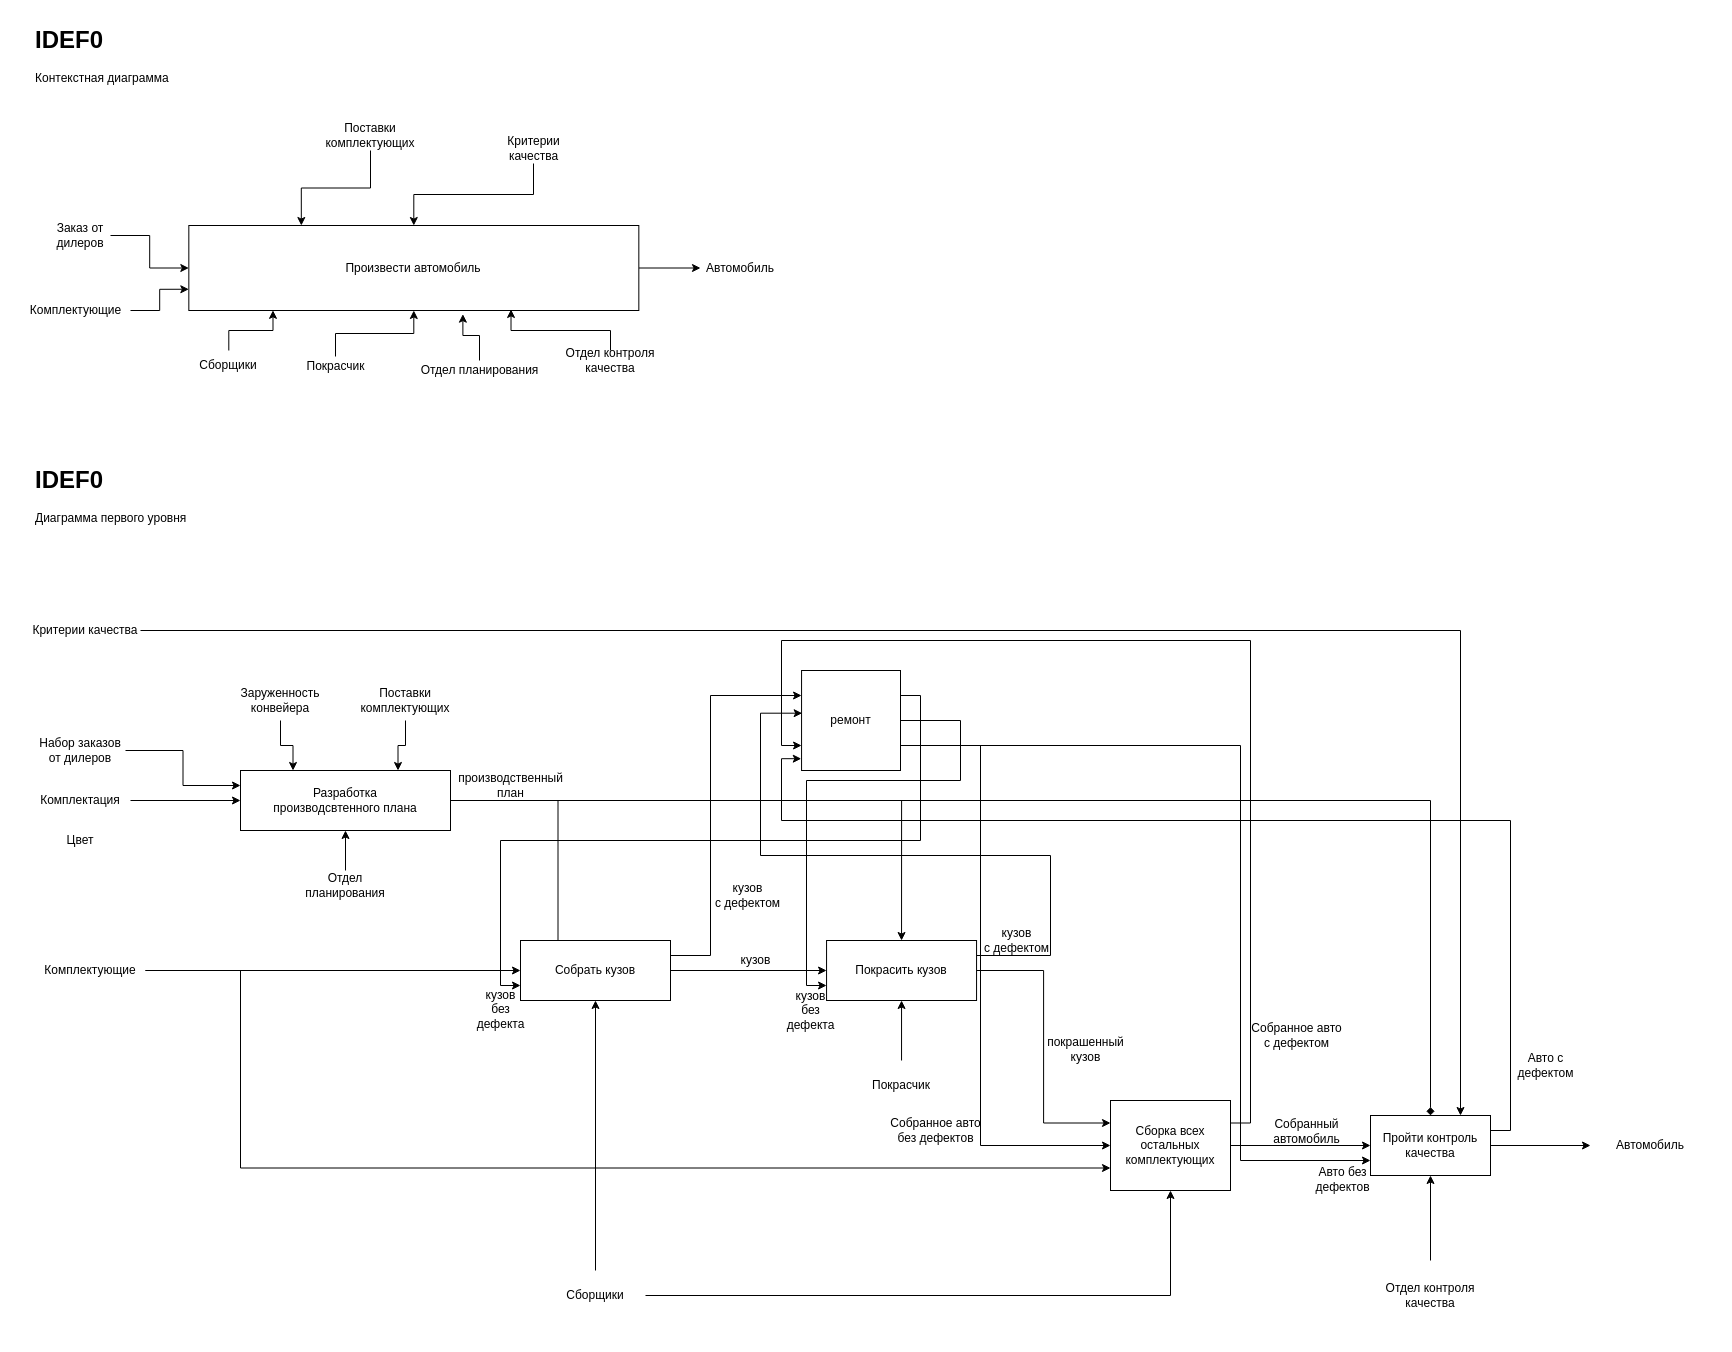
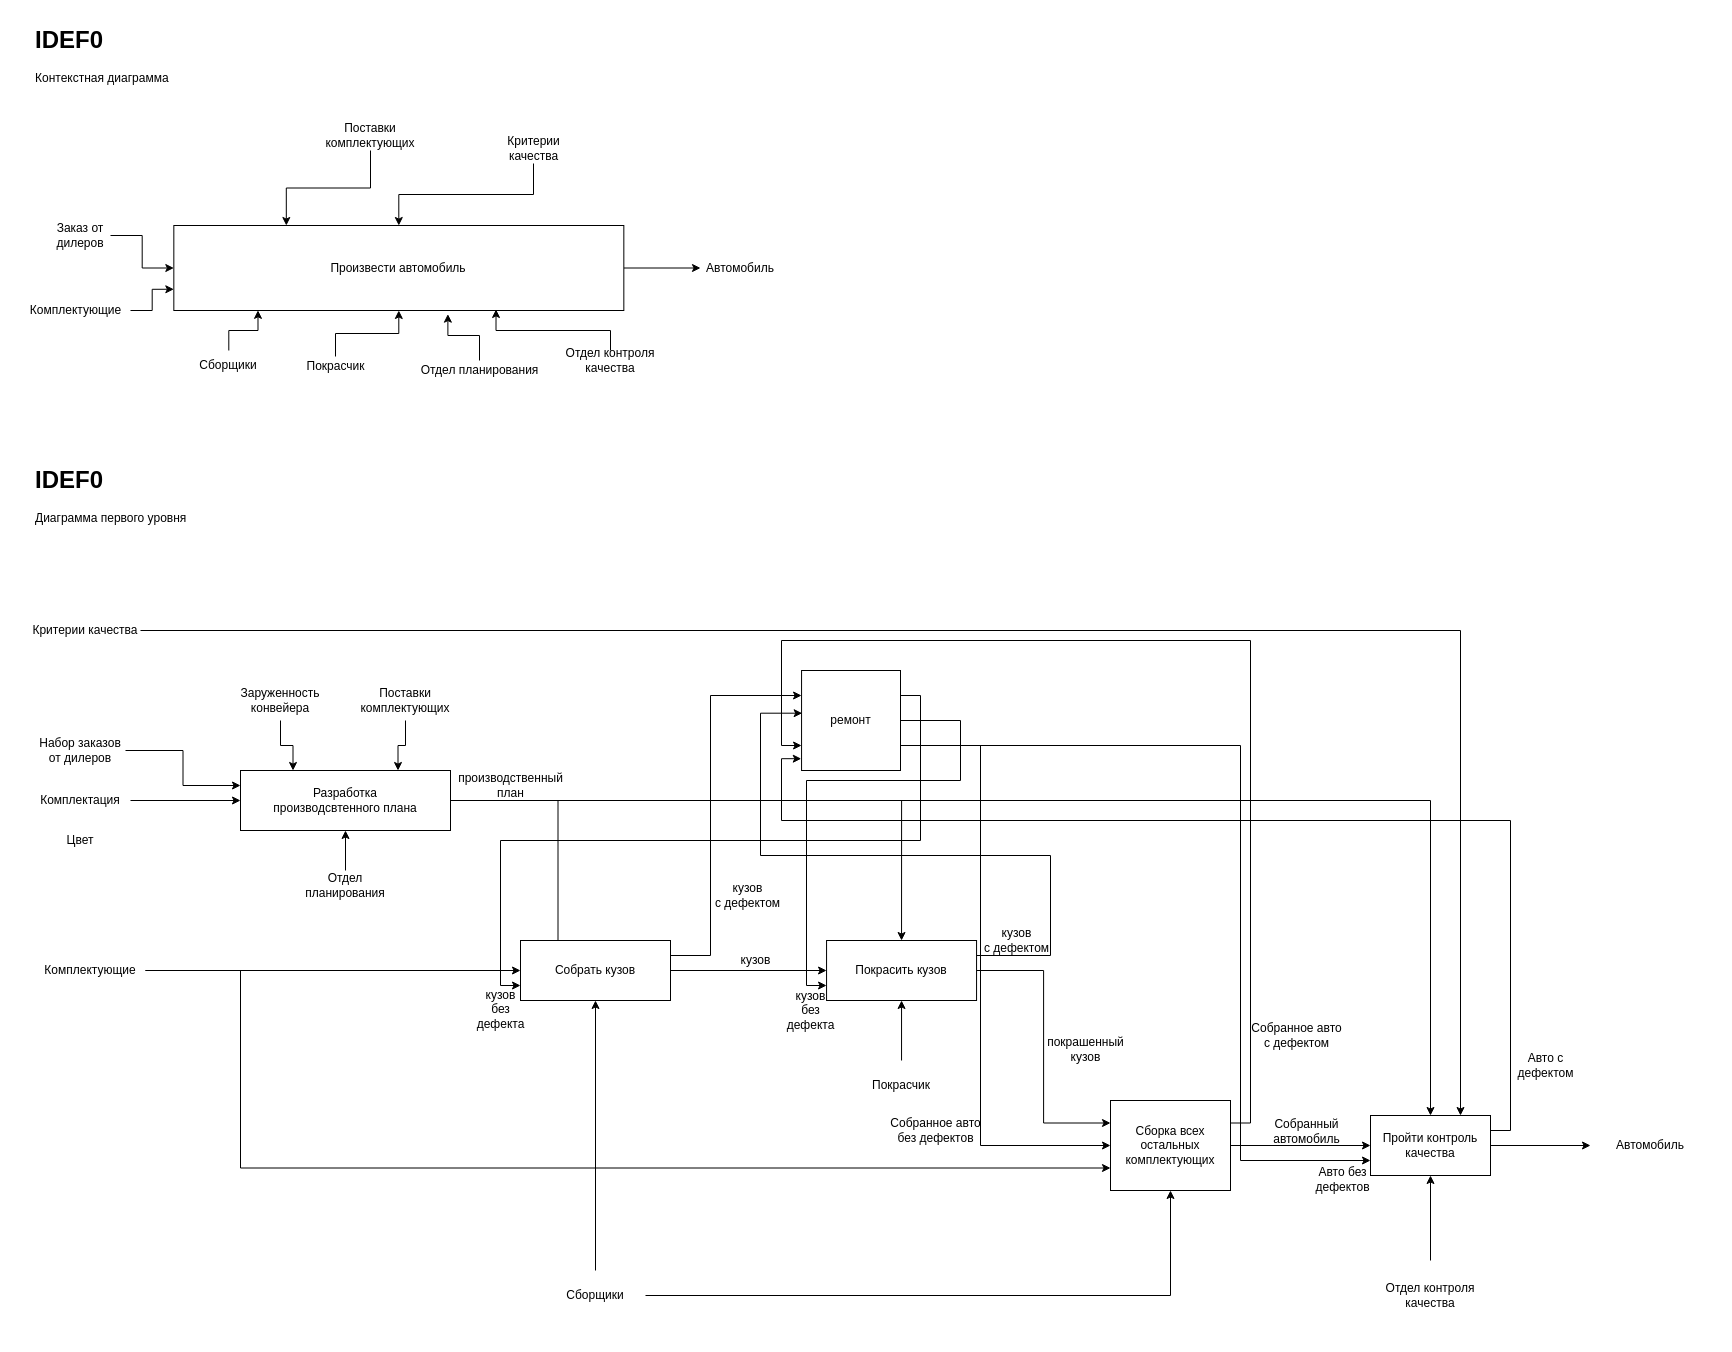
(414, 268) -> (399, 268)
(1431, 1107) -> (1431, 1107)
